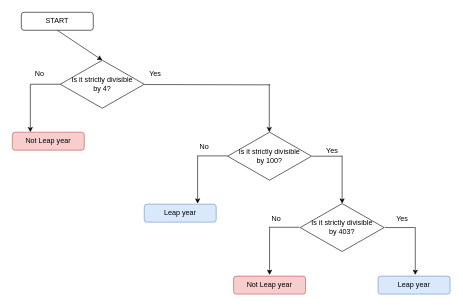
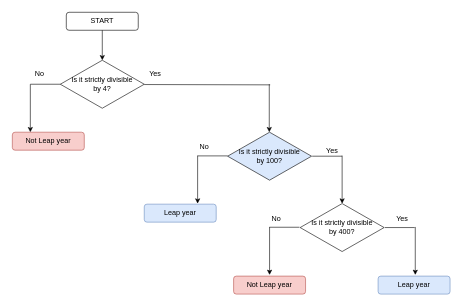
(57, 21) -> (102, 21)
(270, 156) -> (270, 156)
(342, 228) -> (342, 228)
